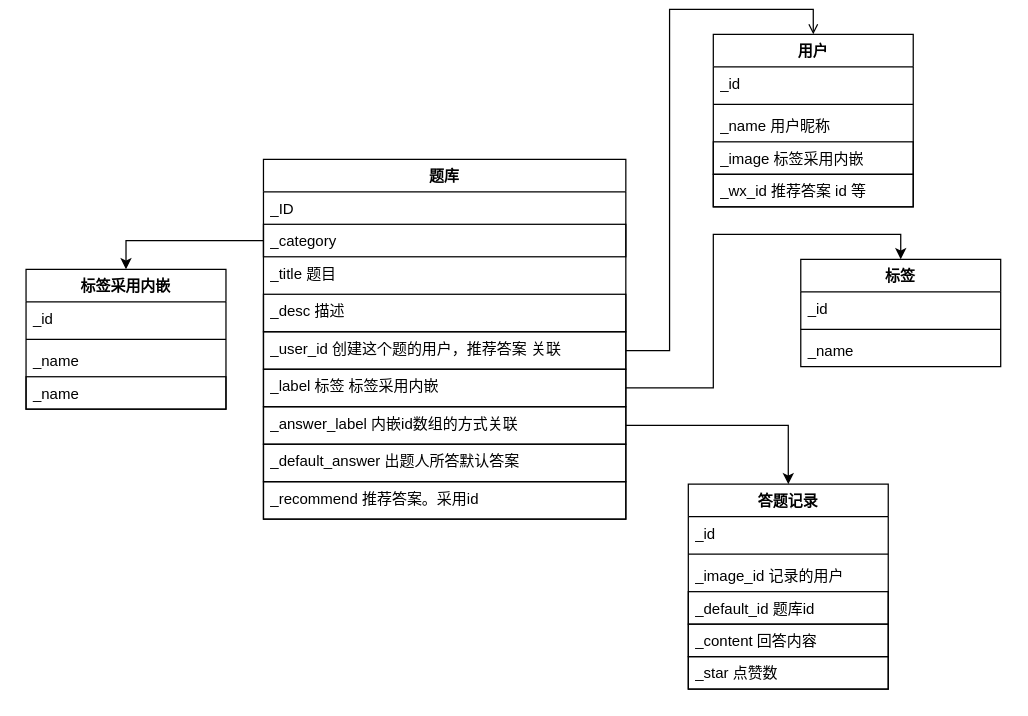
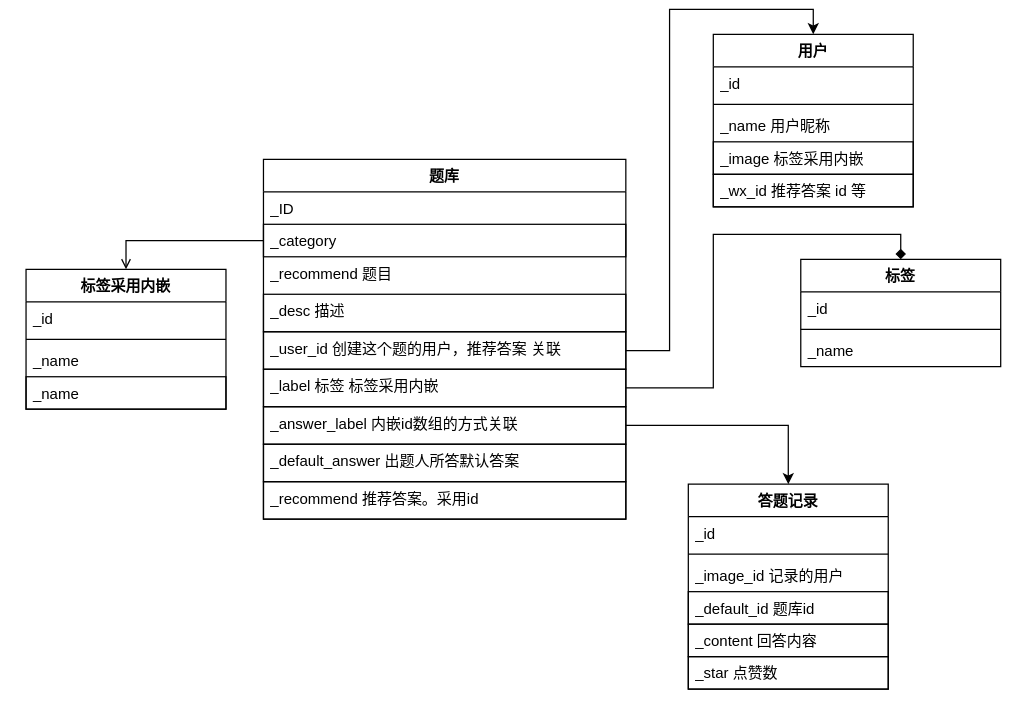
(813, 27) -> (813, 24)
(901, 249) -> (901, 248)
(126, 259) -> (126, 260)
(309, 274) -> (329, 274)
